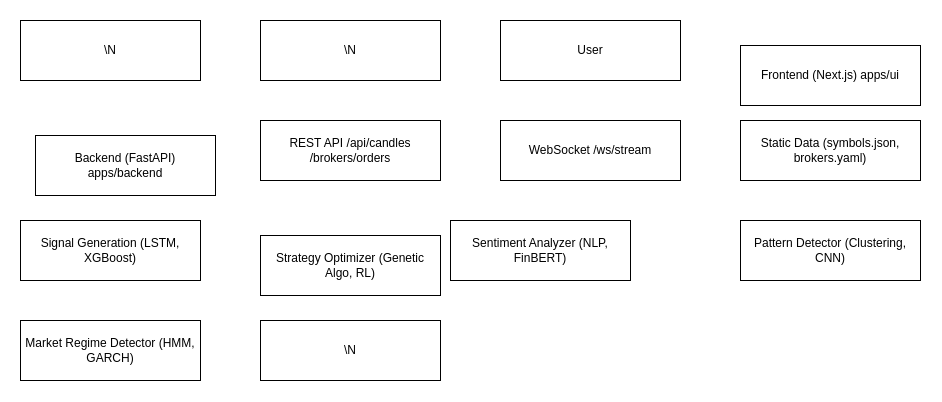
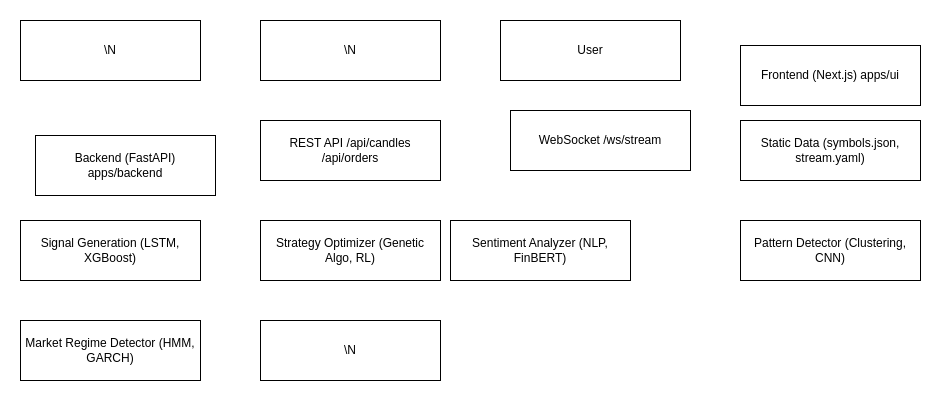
(351, 151) -> (351, 151)
(591, 151) -> (601, 141)
(831, 151) -> (831, 151)
(351, 266) -> (351, 251)
